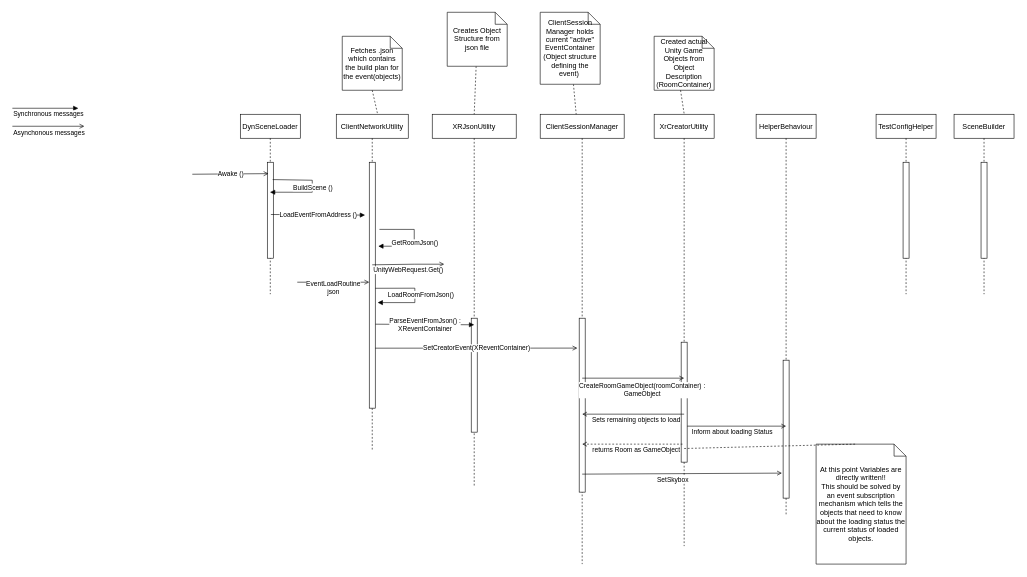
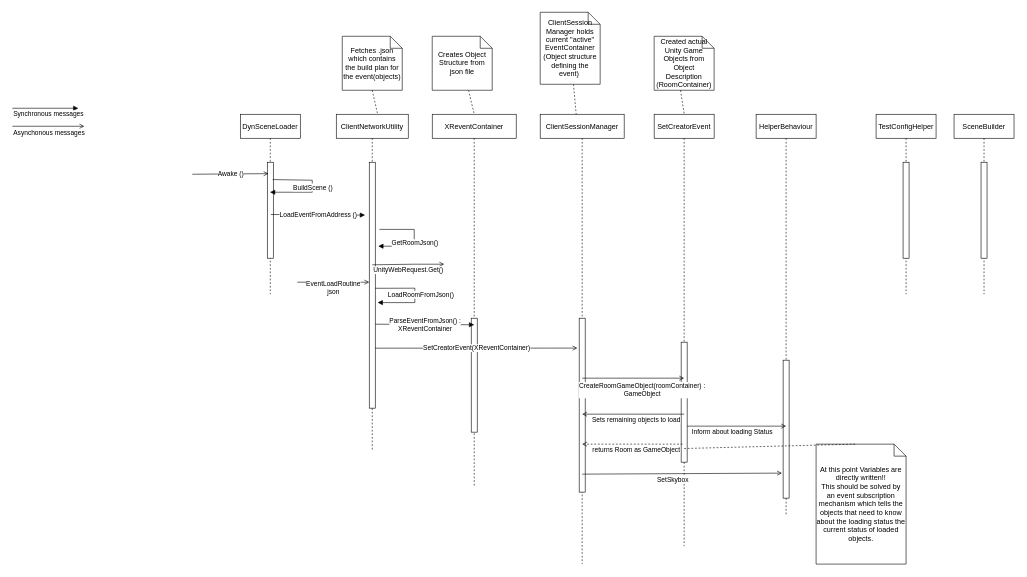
(477, 39) -> (462, 63)
(474, 127) -> (474, 127)
(684, 127) -> (684, 127)
